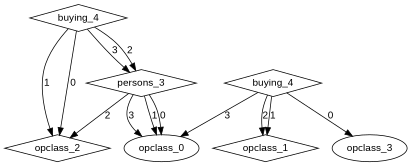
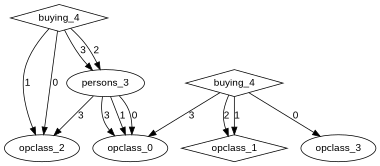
(141, 83) -> (106, 83)
(108, 116) -> (81, 116)
(57, 148) -> (42, 148)
